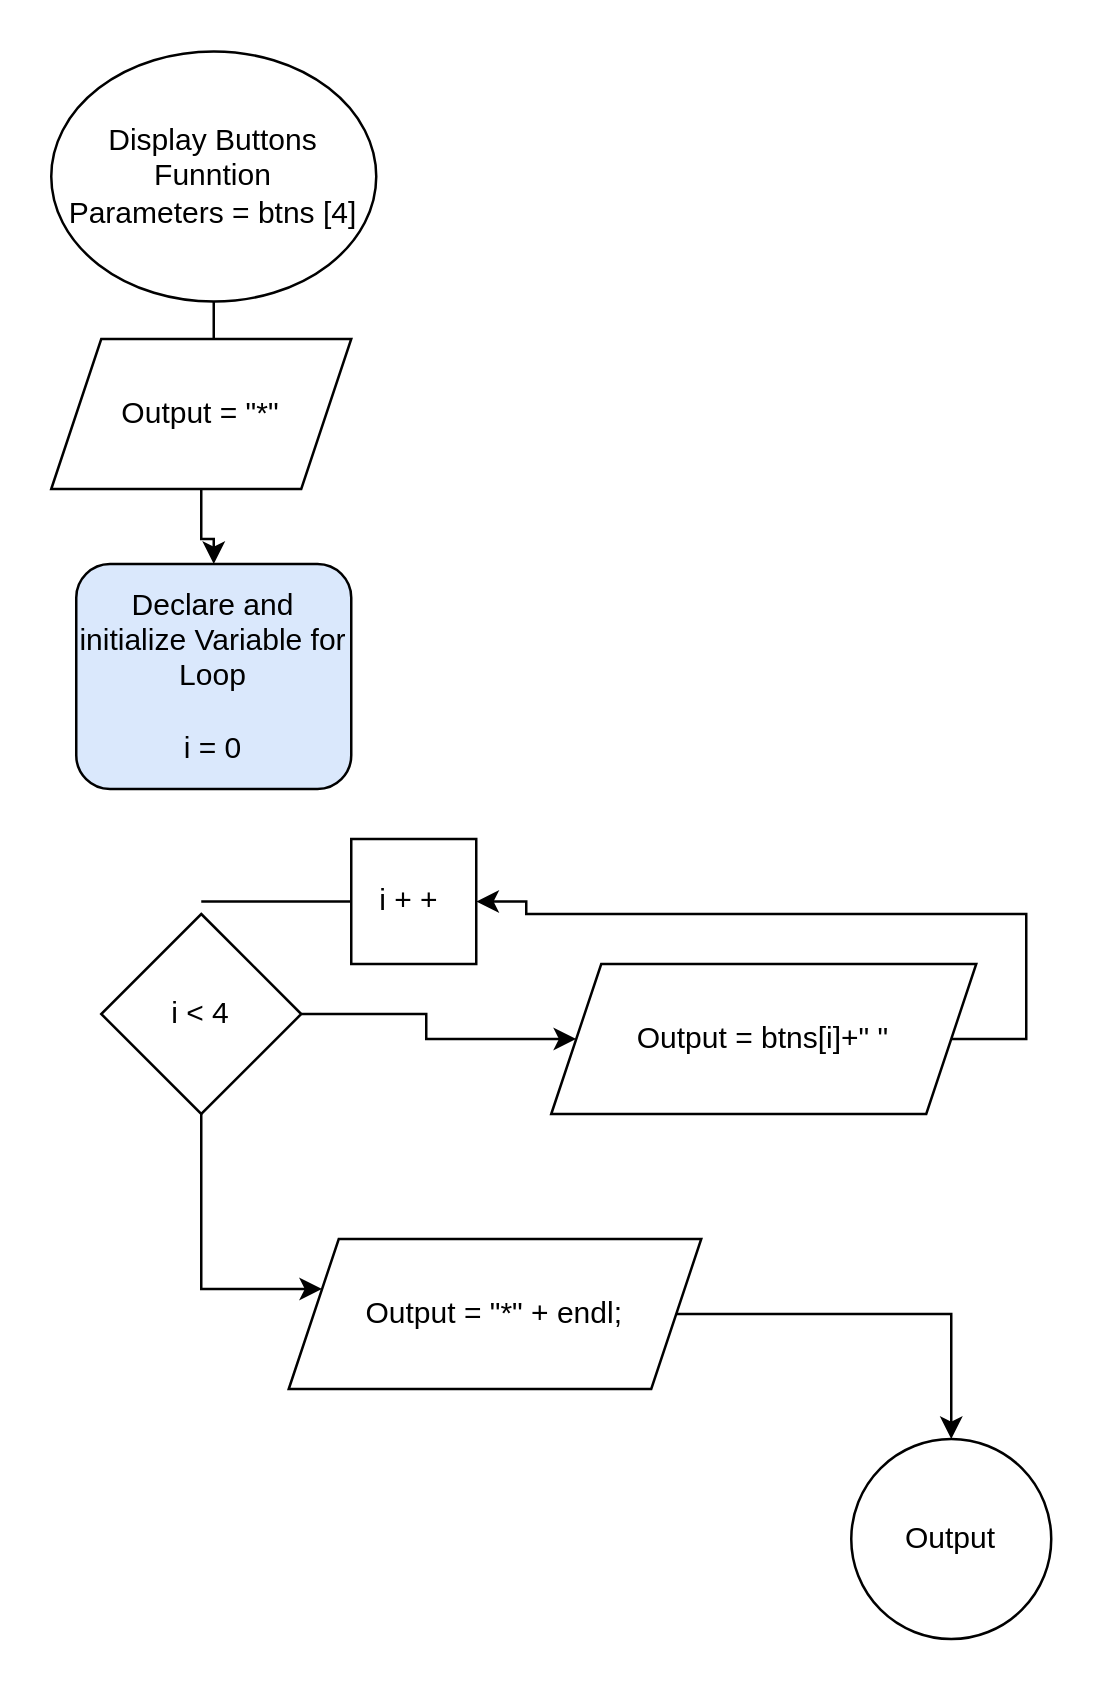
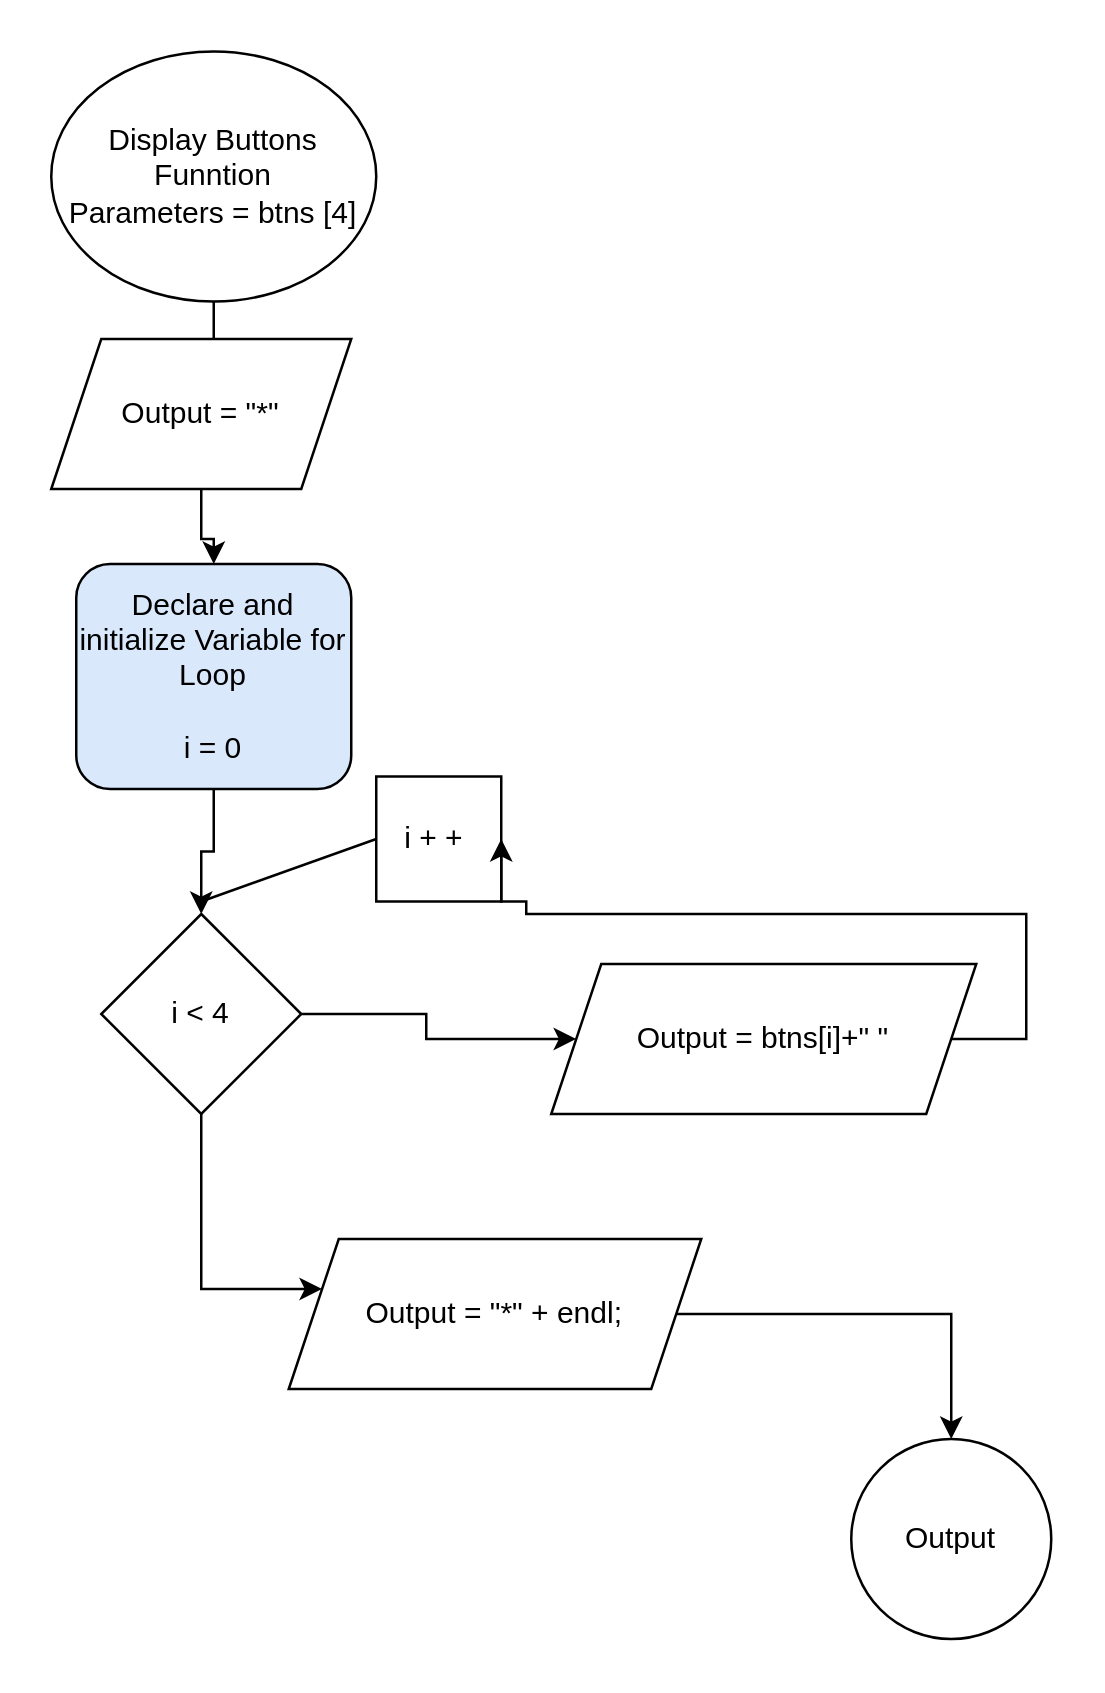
none -> (214, 848)
(414, 901) -> (439, 839)
